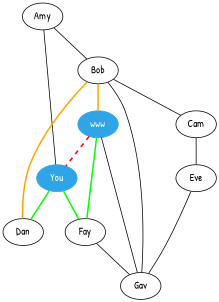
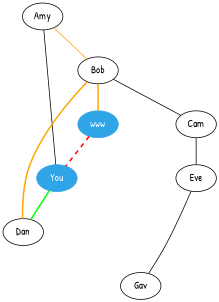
(70, 43) -> (70, 43)
(139, 174) -> none
(119, 205) -> none
(85, 232) -> none
